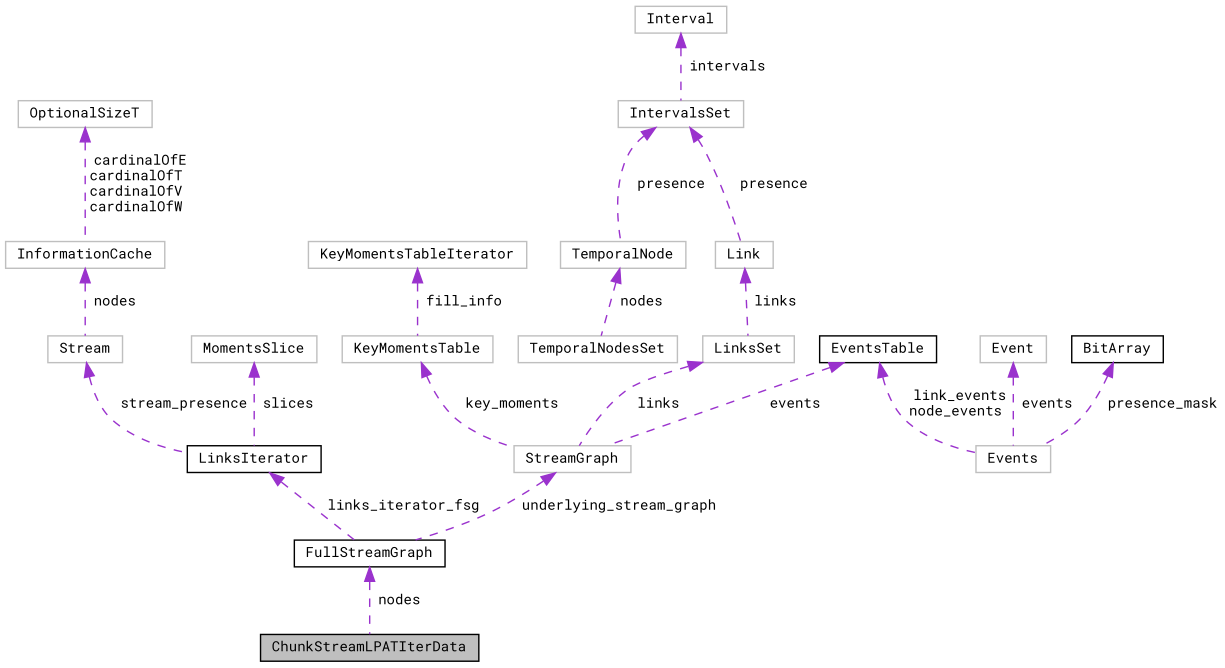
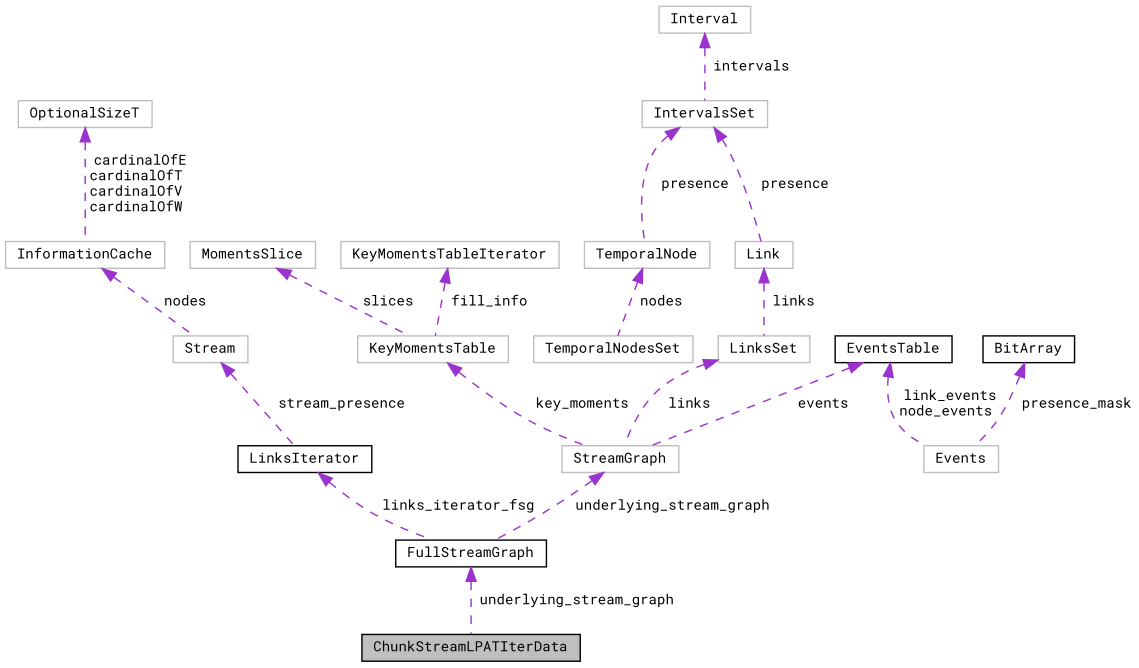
(1013, 349) -> none
(254, 411) -> (349, 305)
(396, 601) -> (573, 601)
